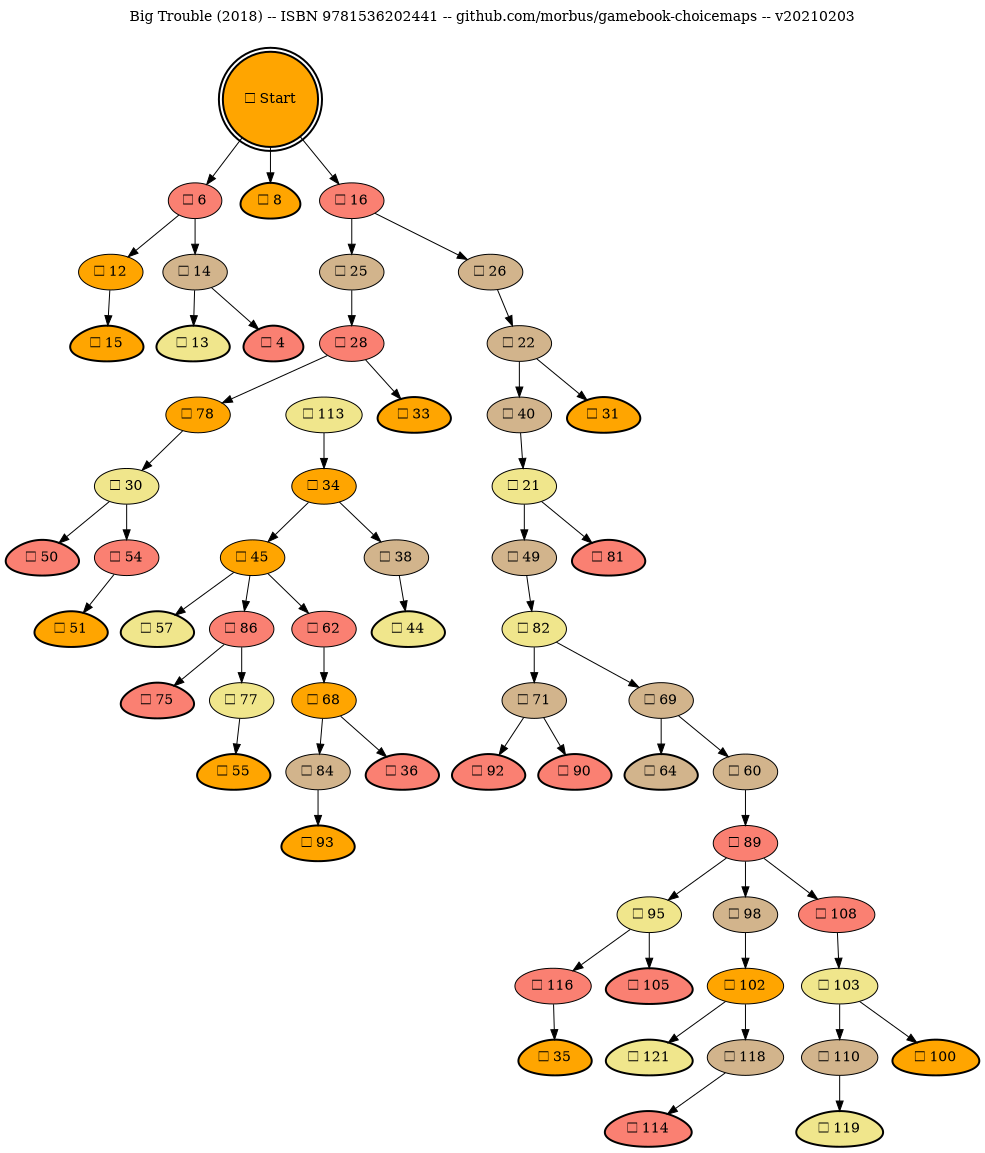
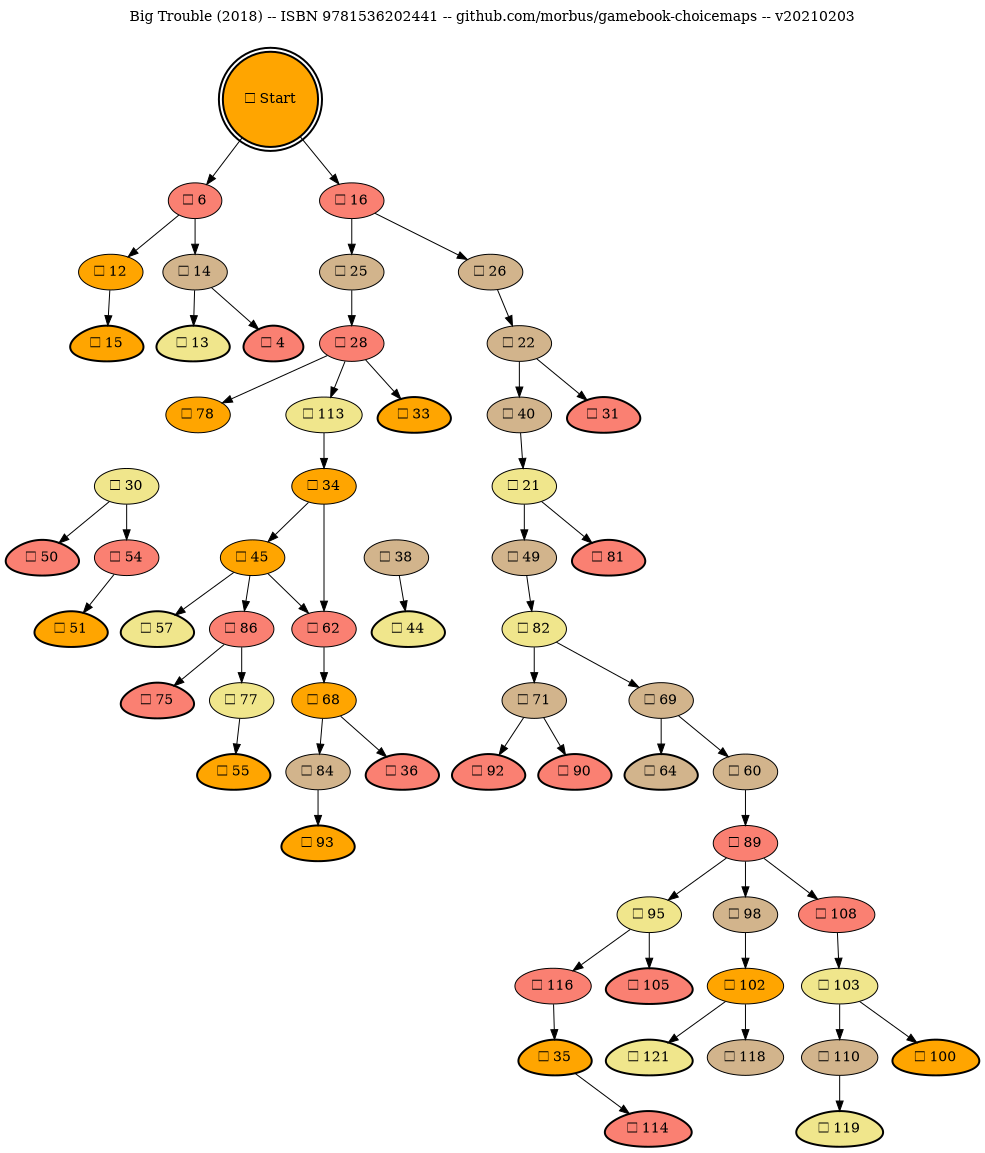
(270, 201) -> none
none -> (340, 375)
(604, 415) -> (604, 415)
(166, 447) -> none
(356, 518) -> (324, 553)
(701, 1091) -> (598, 1090)
